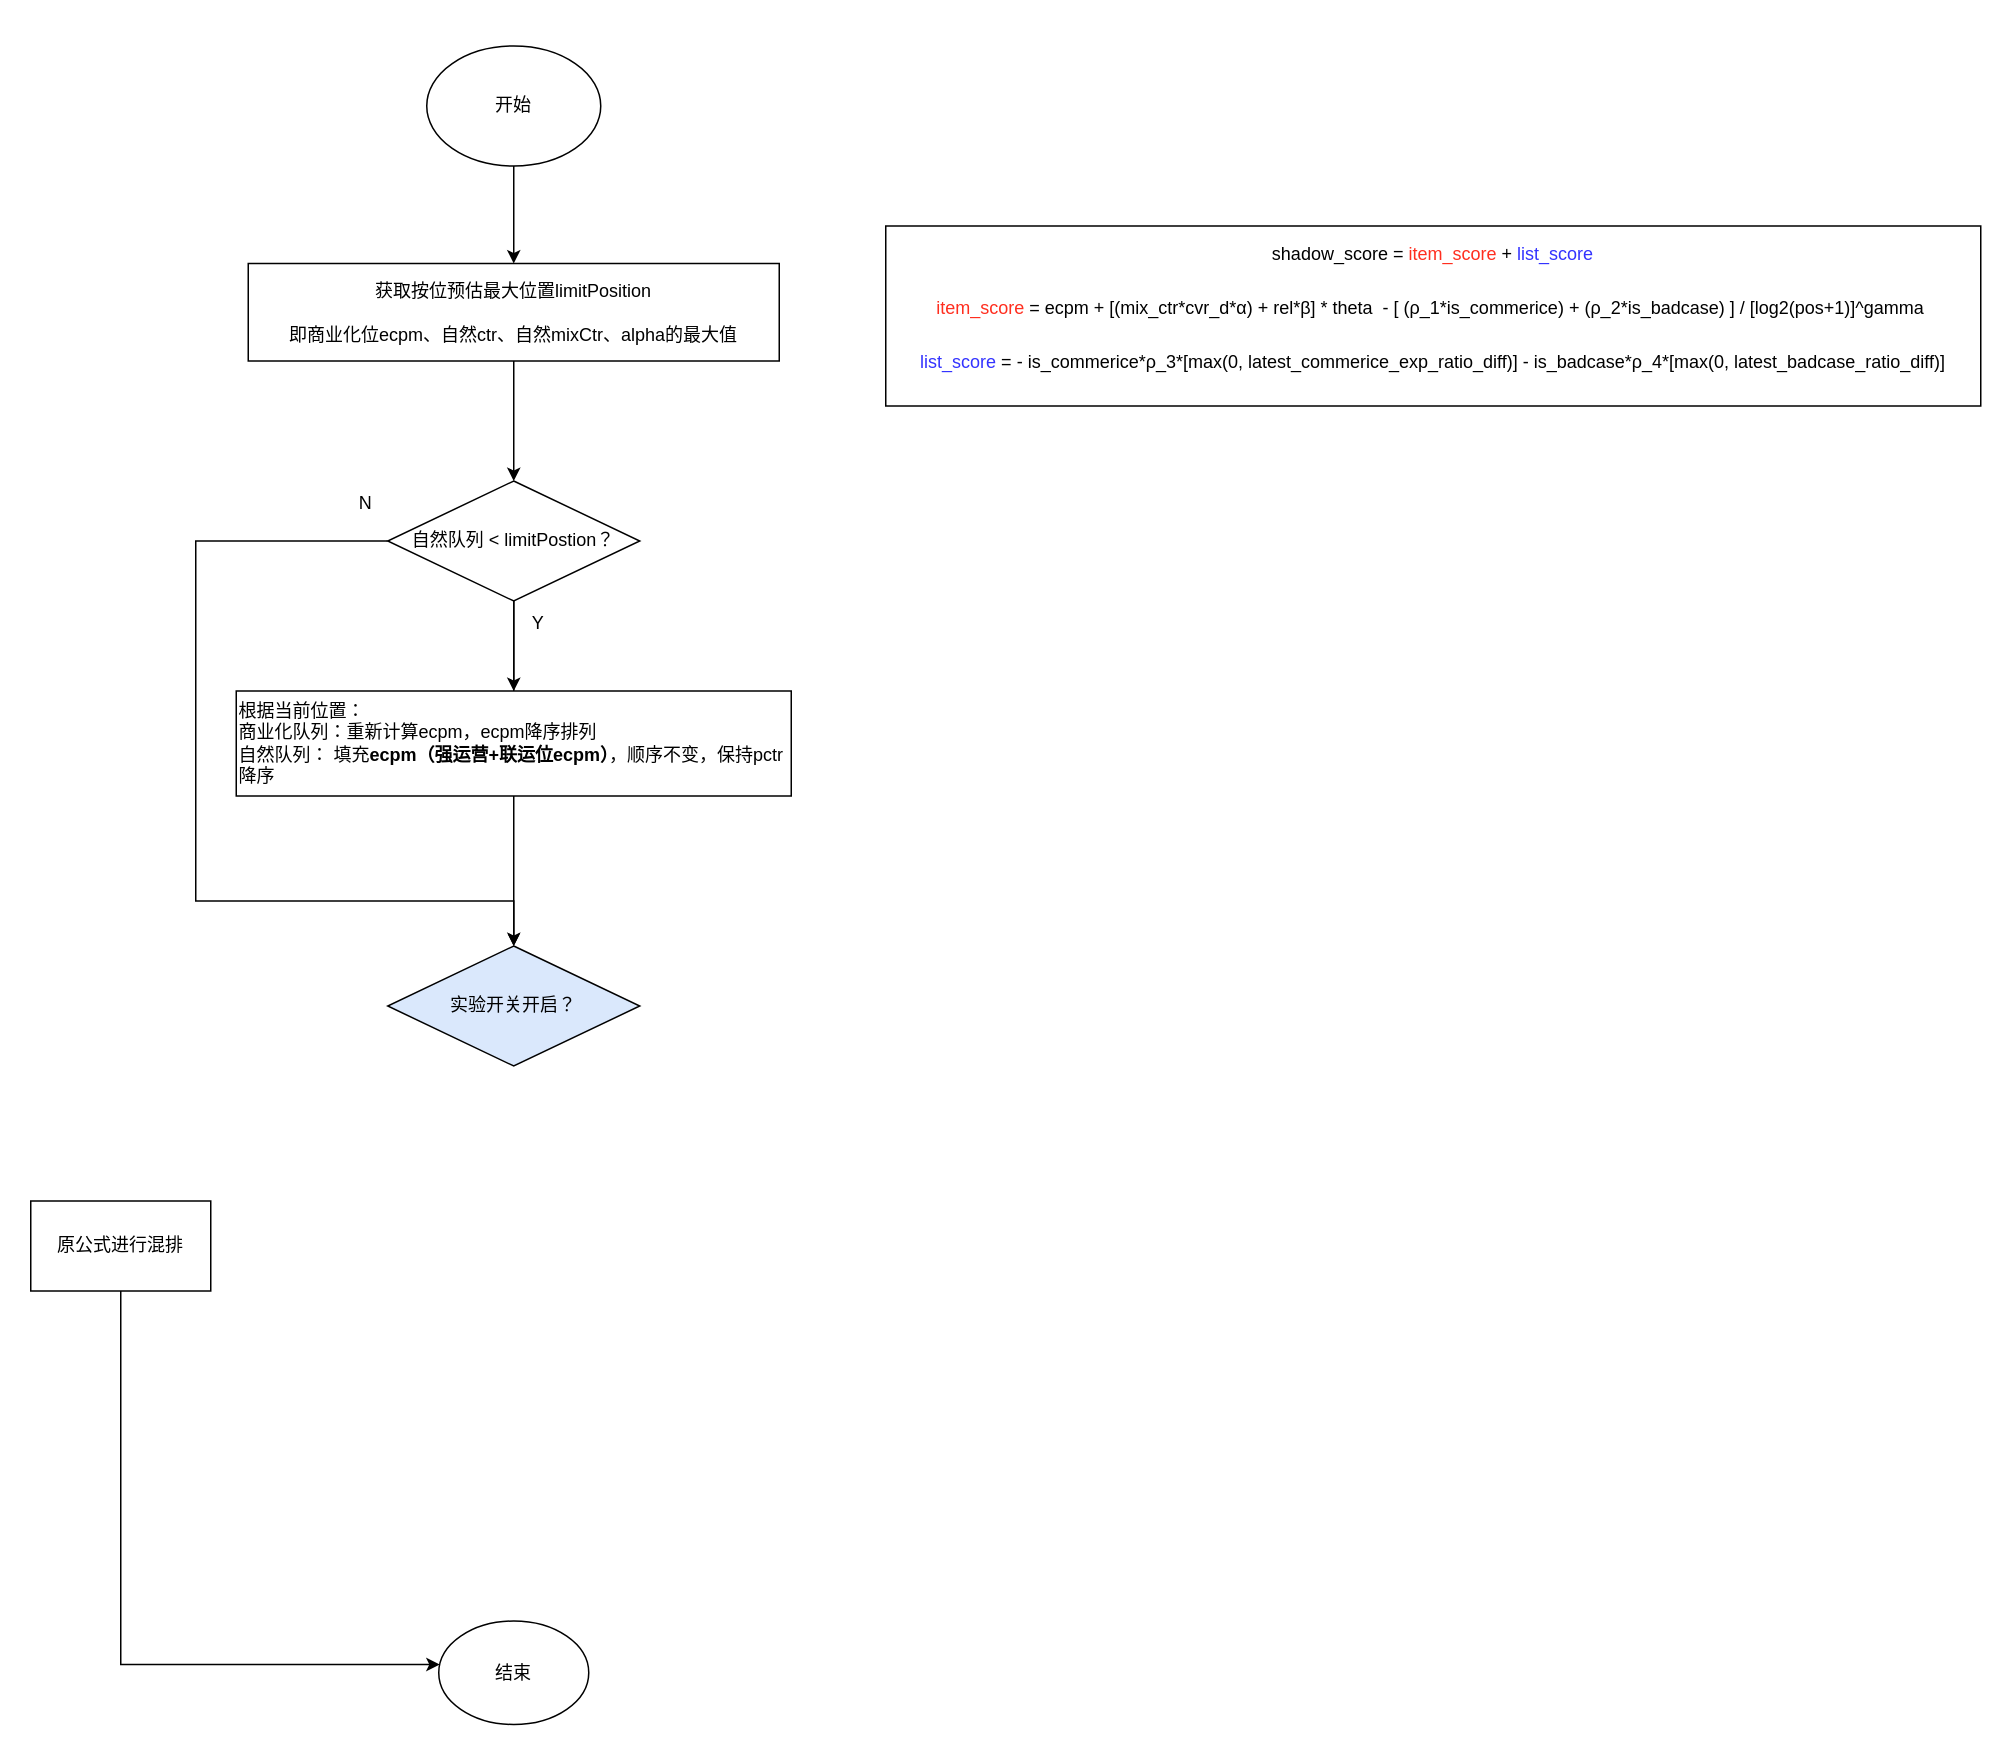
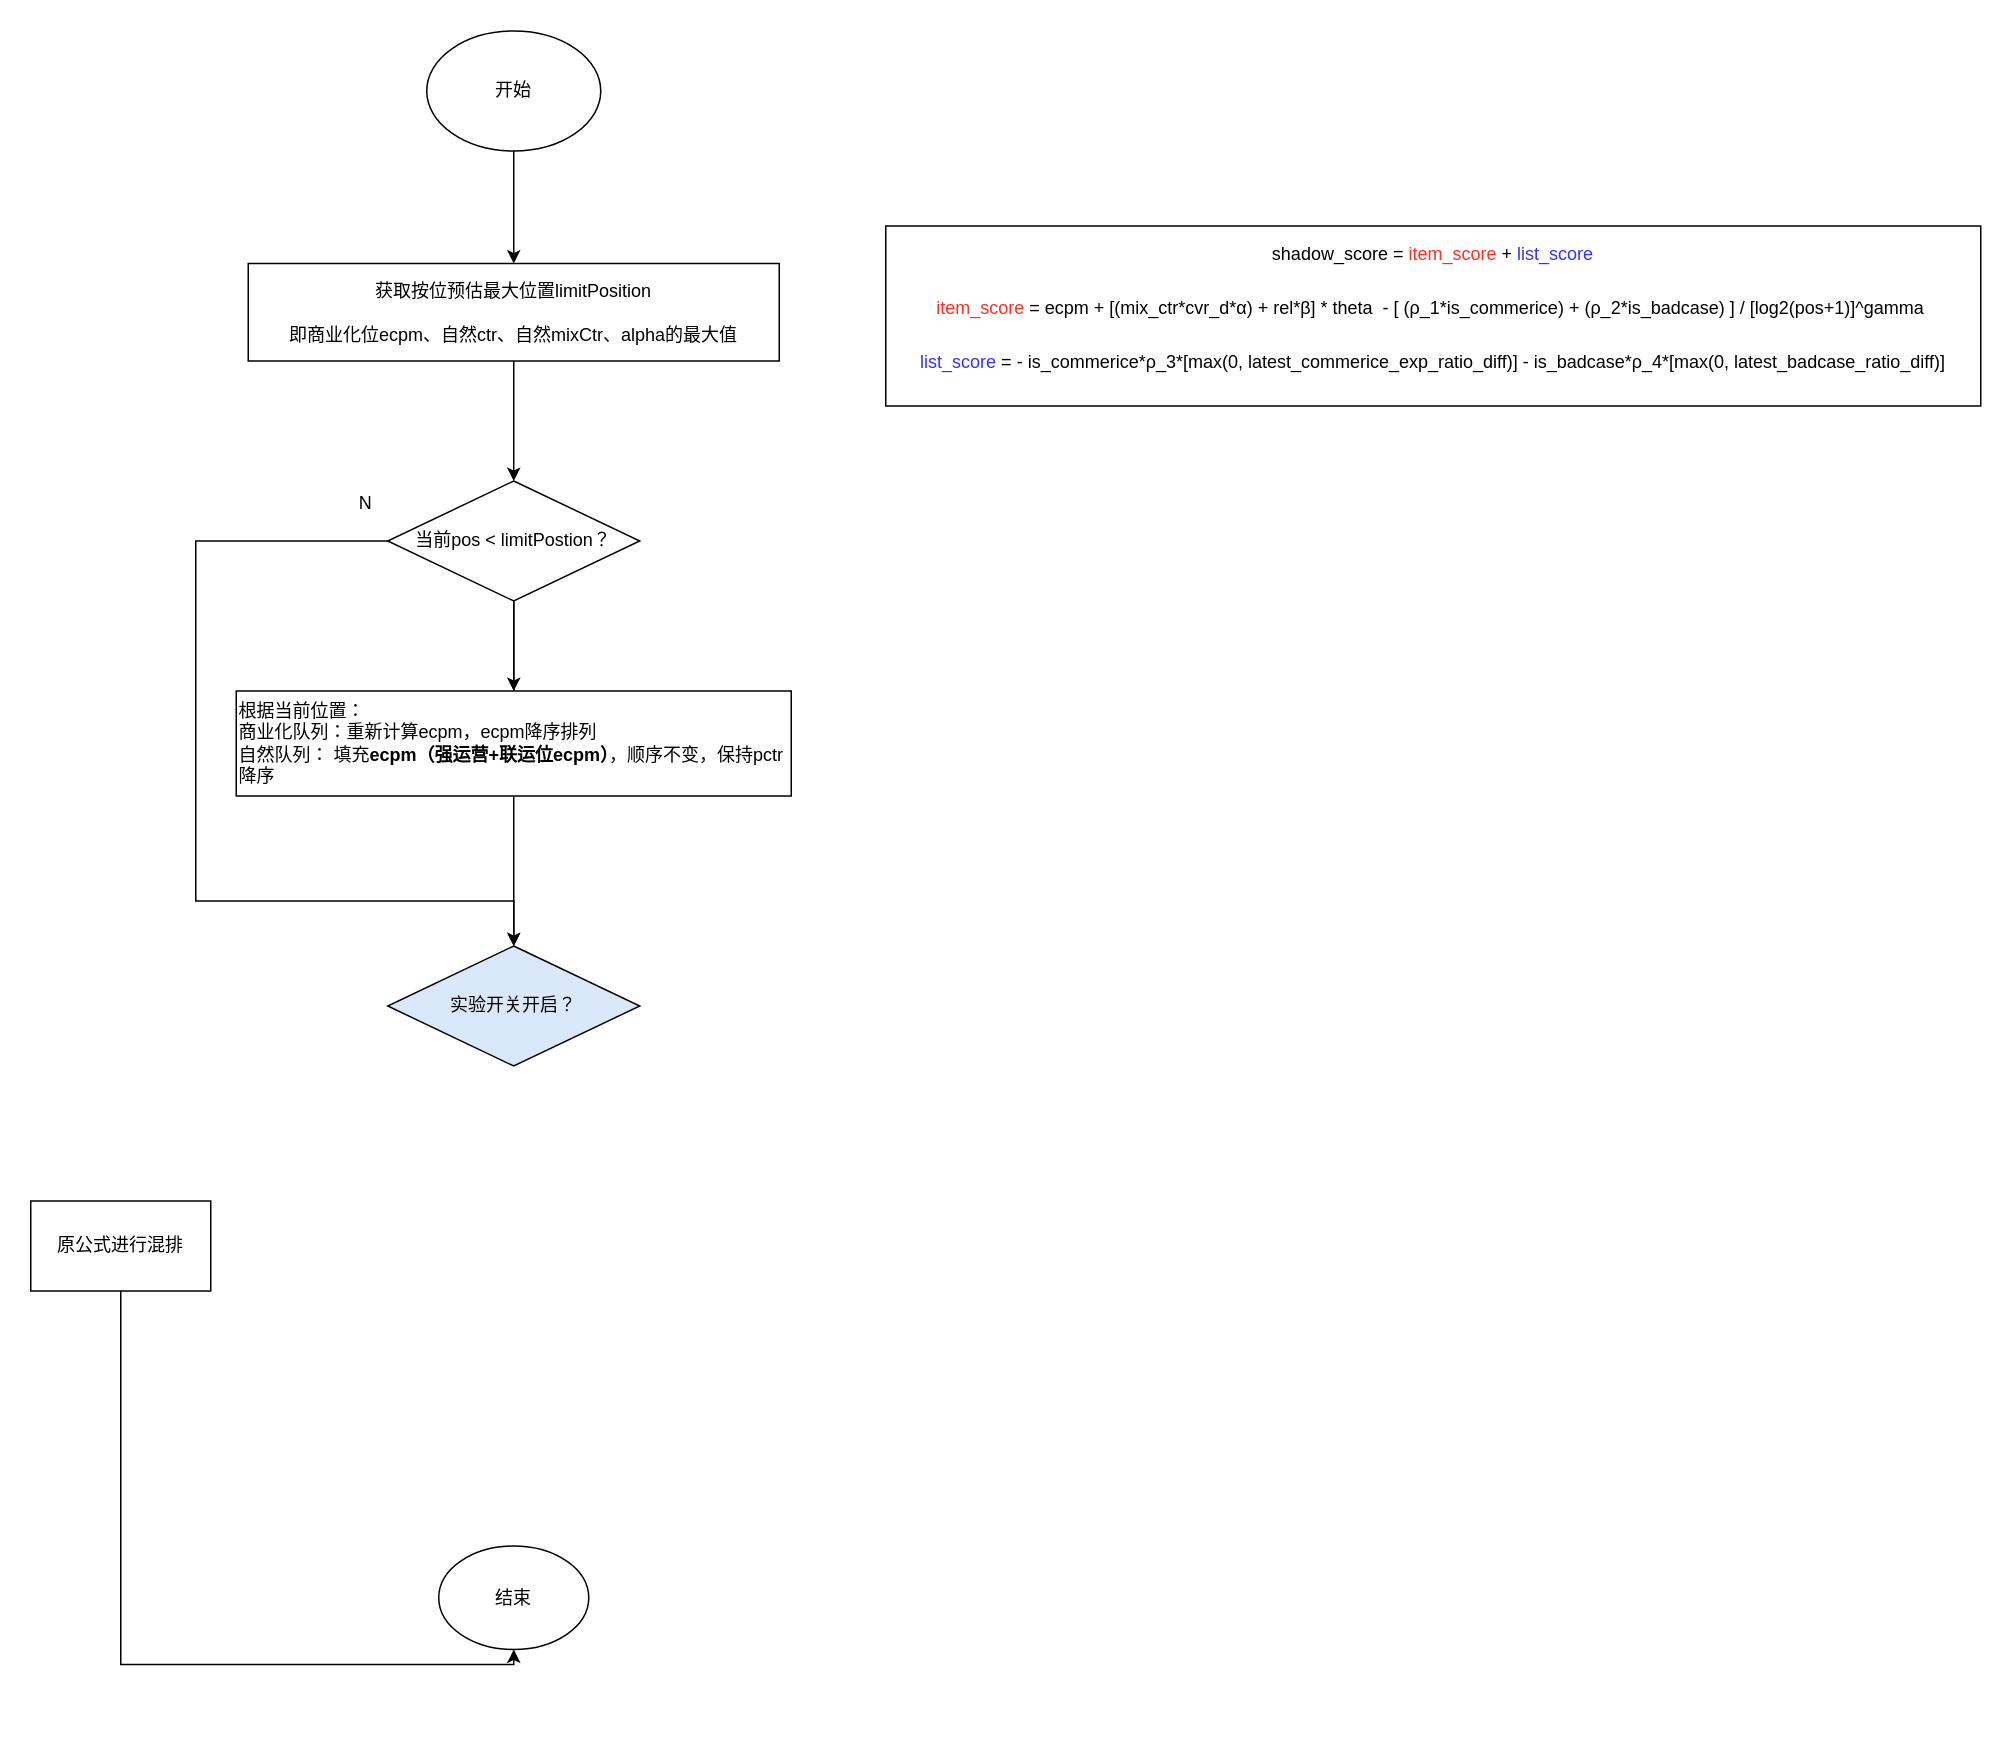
(514, 106) -> (514, 91)
(514, 541) -> (514, 541)
(538, 623) -> none
(514, 1673) -> (514, 1598)
